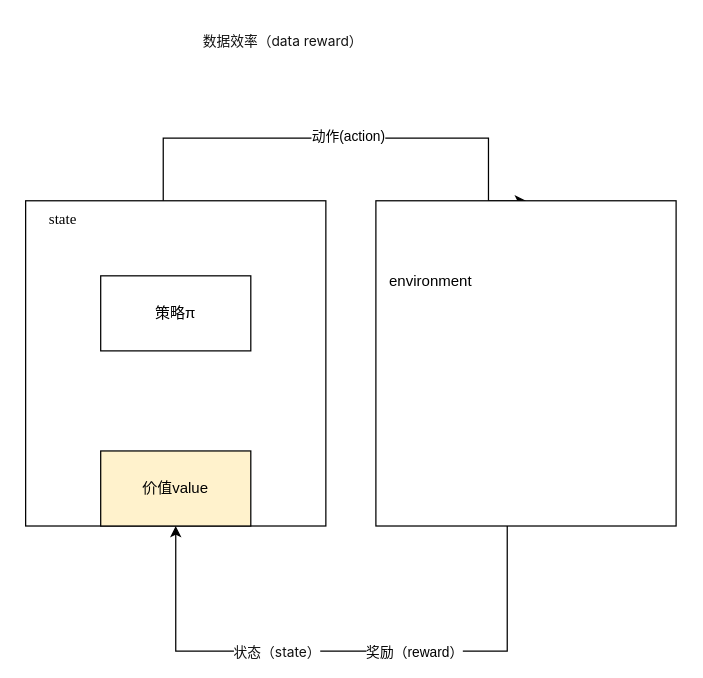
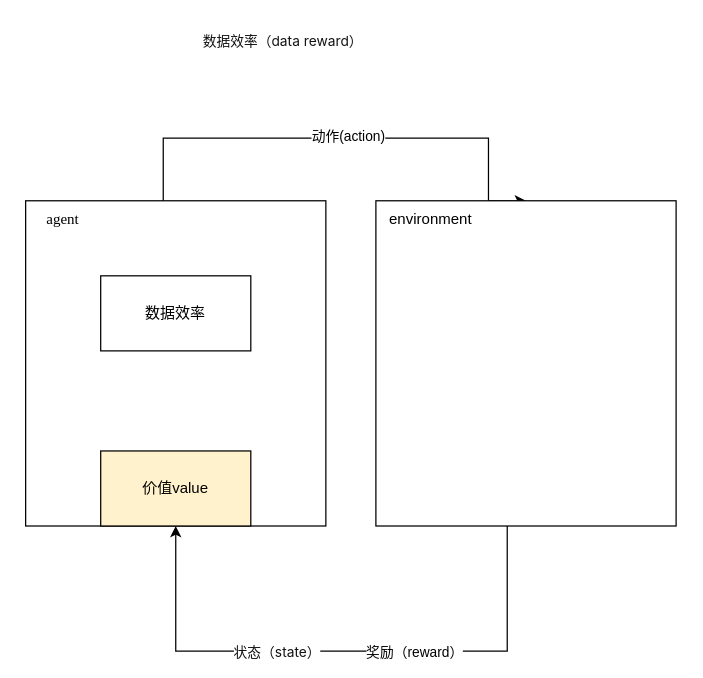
(63, 219) -> (63, 219)
(431, 282) -> (431, 219)
(176, 313) -> (176, 313)
